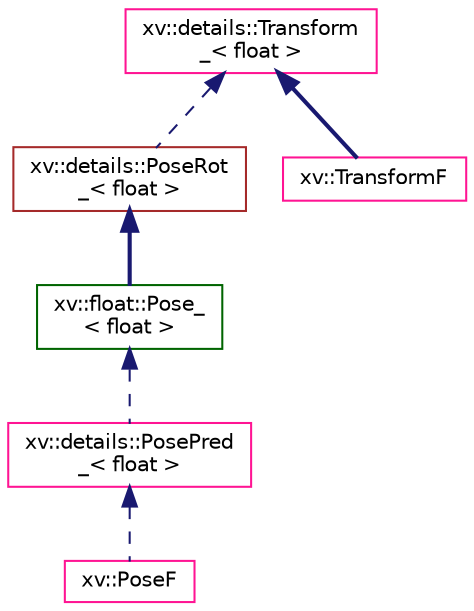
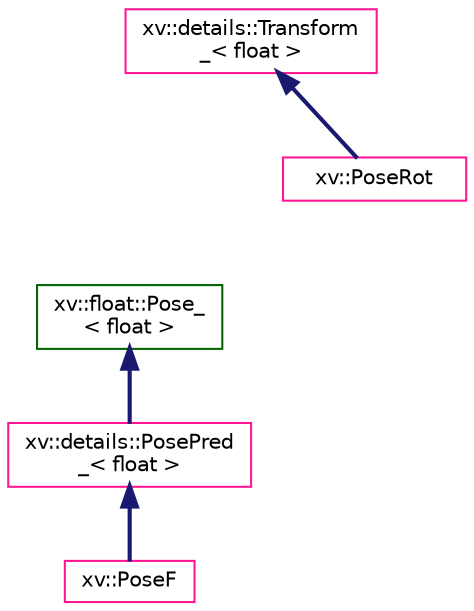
(130, 179) -> none
(375, 179) -> (375, 179)
(130, 397) -> (130, 397)
(130, 534) -> (130, 534)
